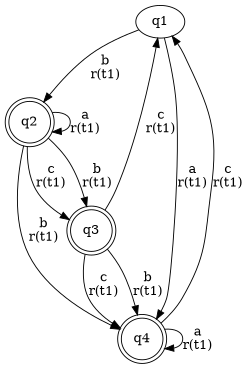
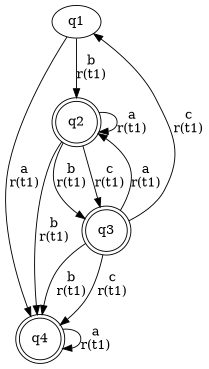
none -> (131, 171)
(211, 186) -> none
